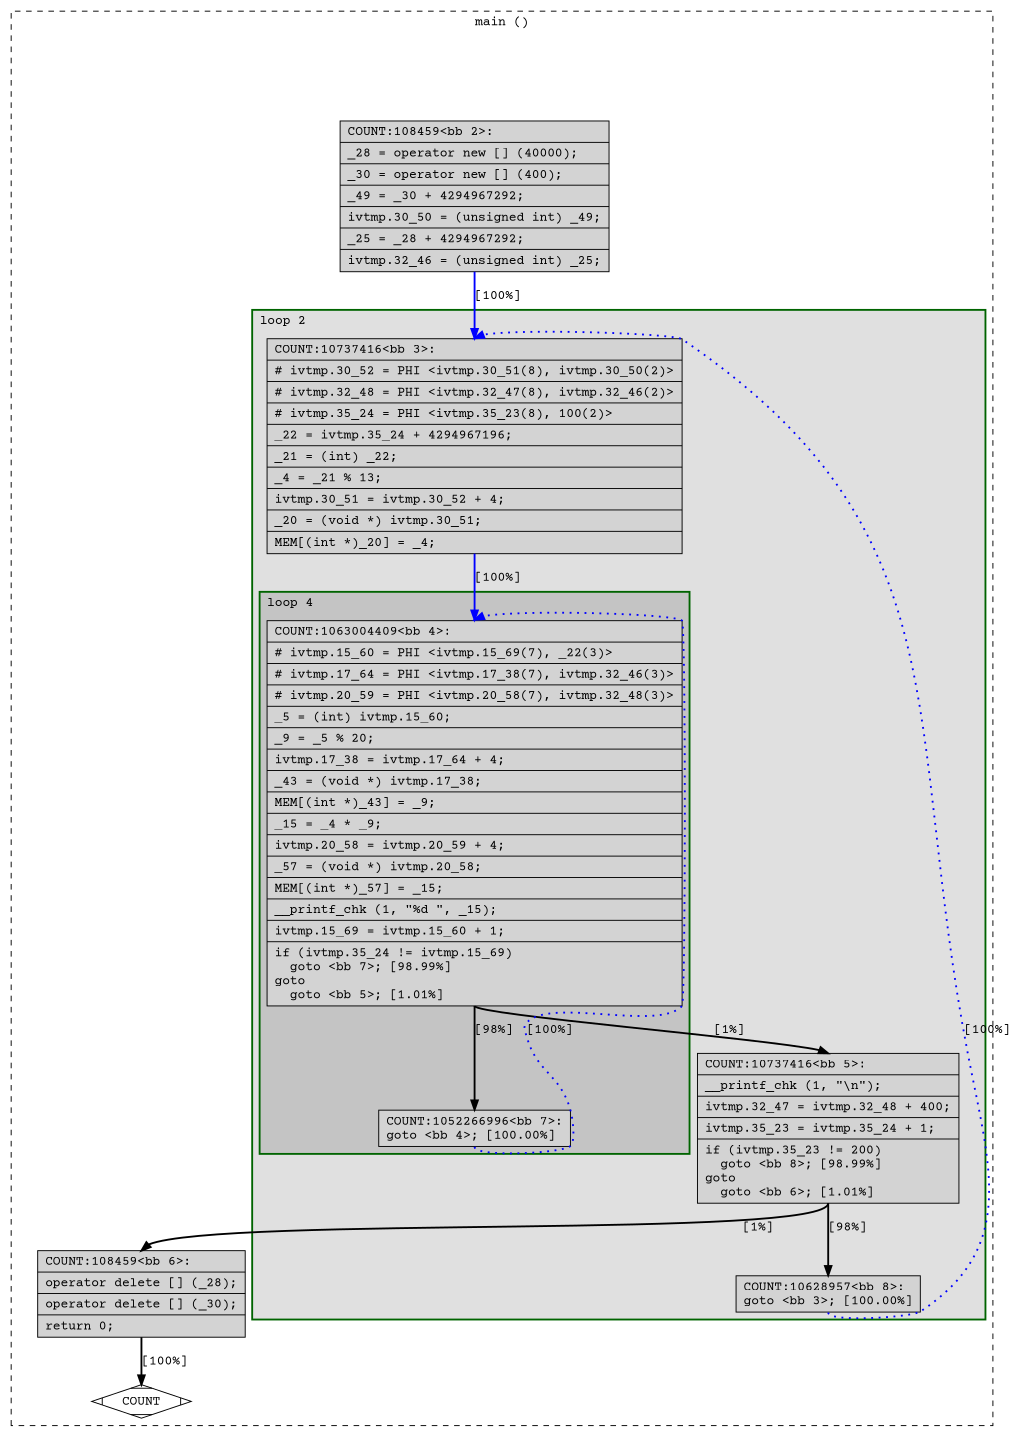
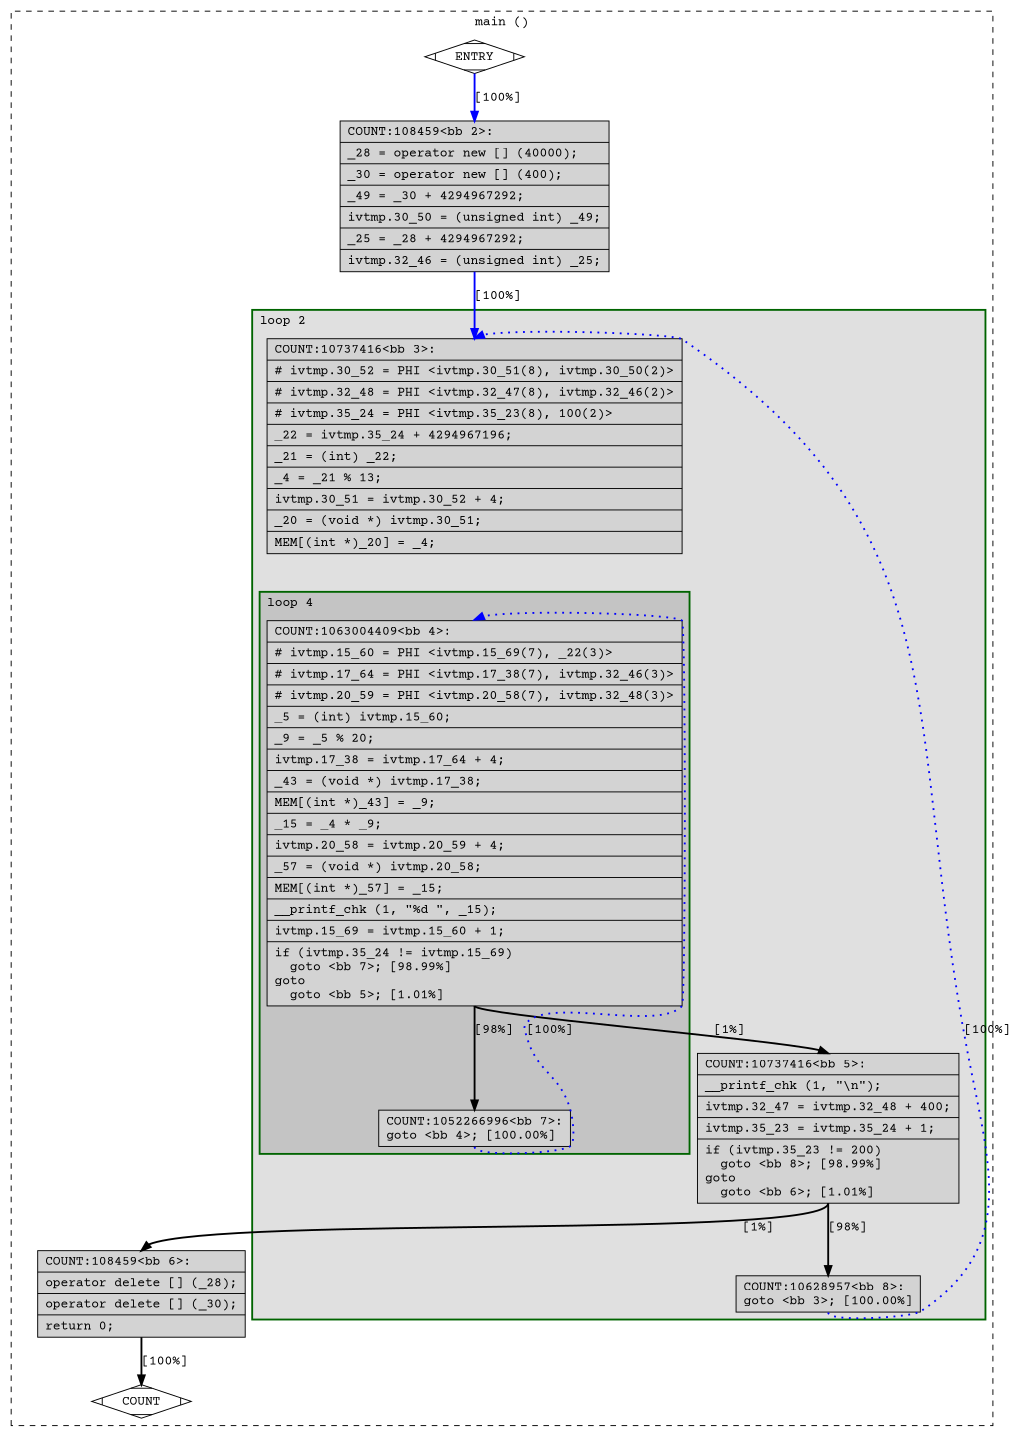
none -> (475, 57)
(475, 582) -> none
